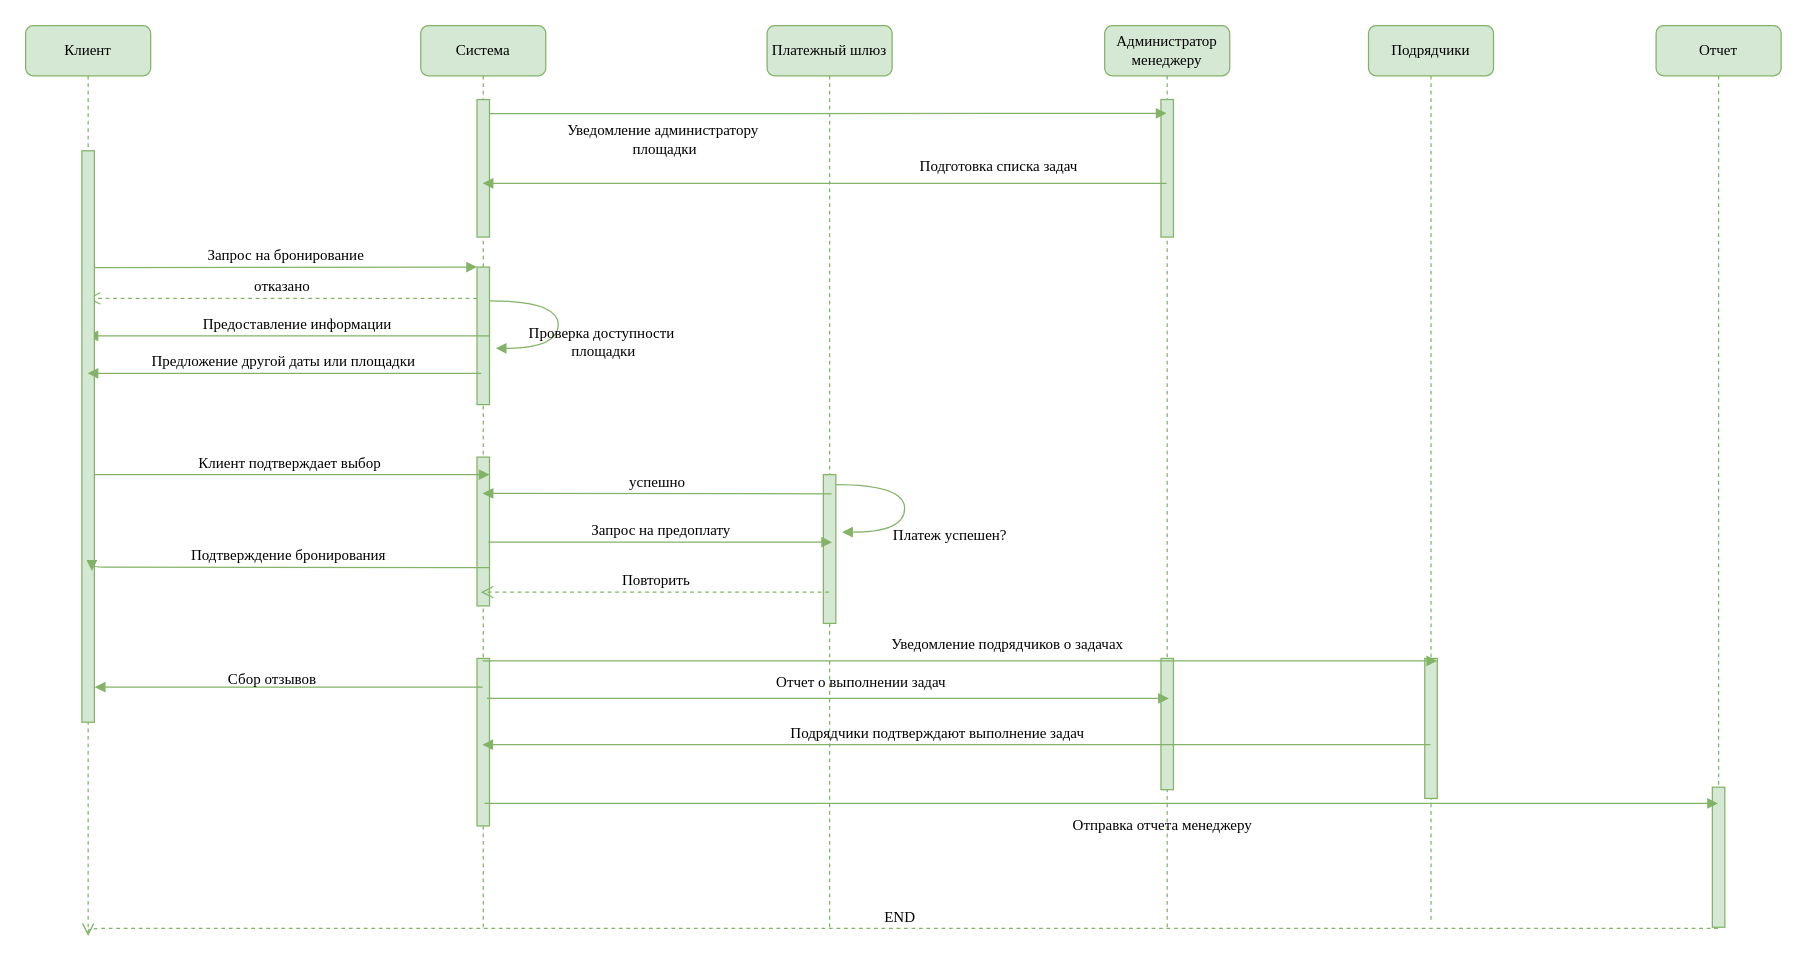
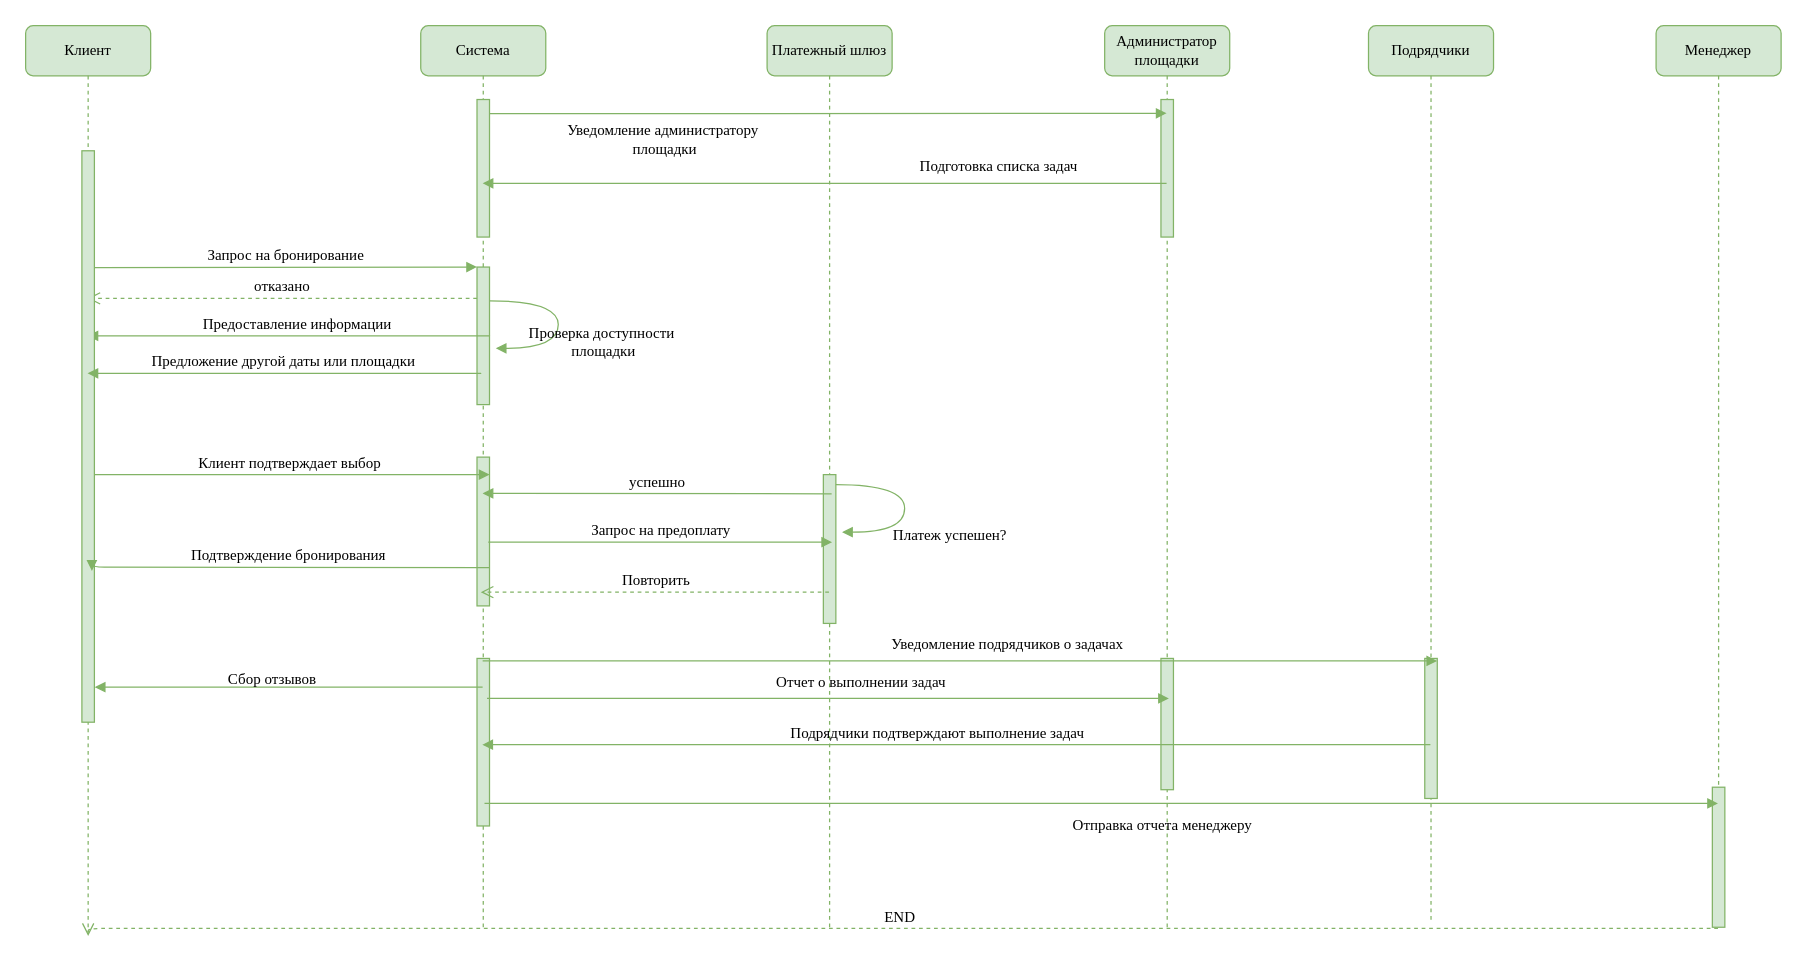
(1167, 51) -> (1167, 51)
(1718, 51) -> (1718, 51)
